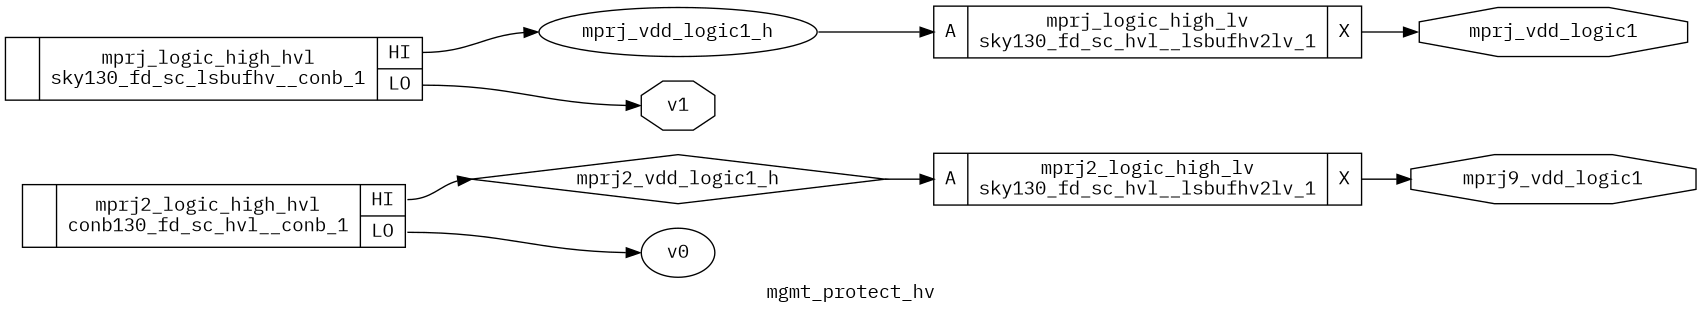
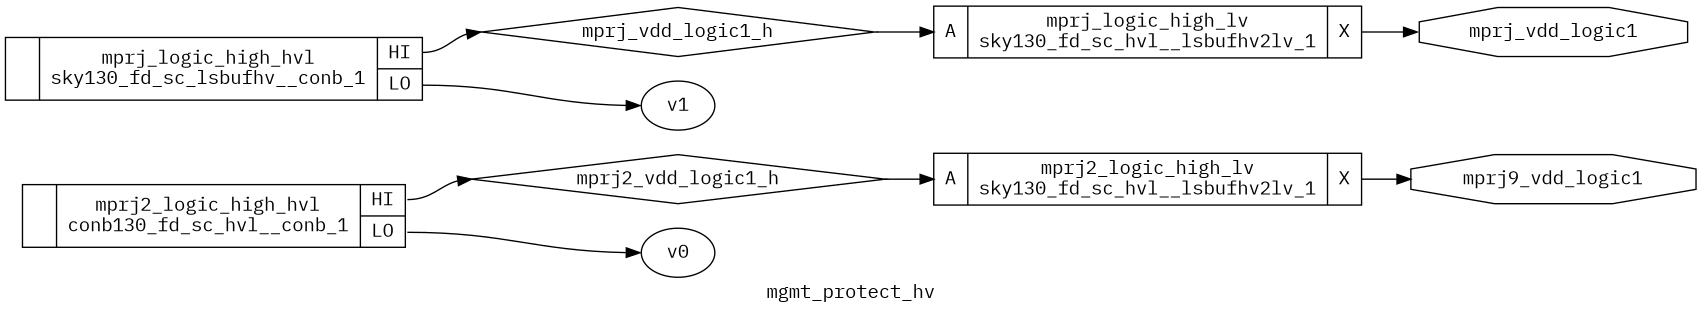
(678, 32) -> (678, 32)
(678, 106) -> (678, 106)
